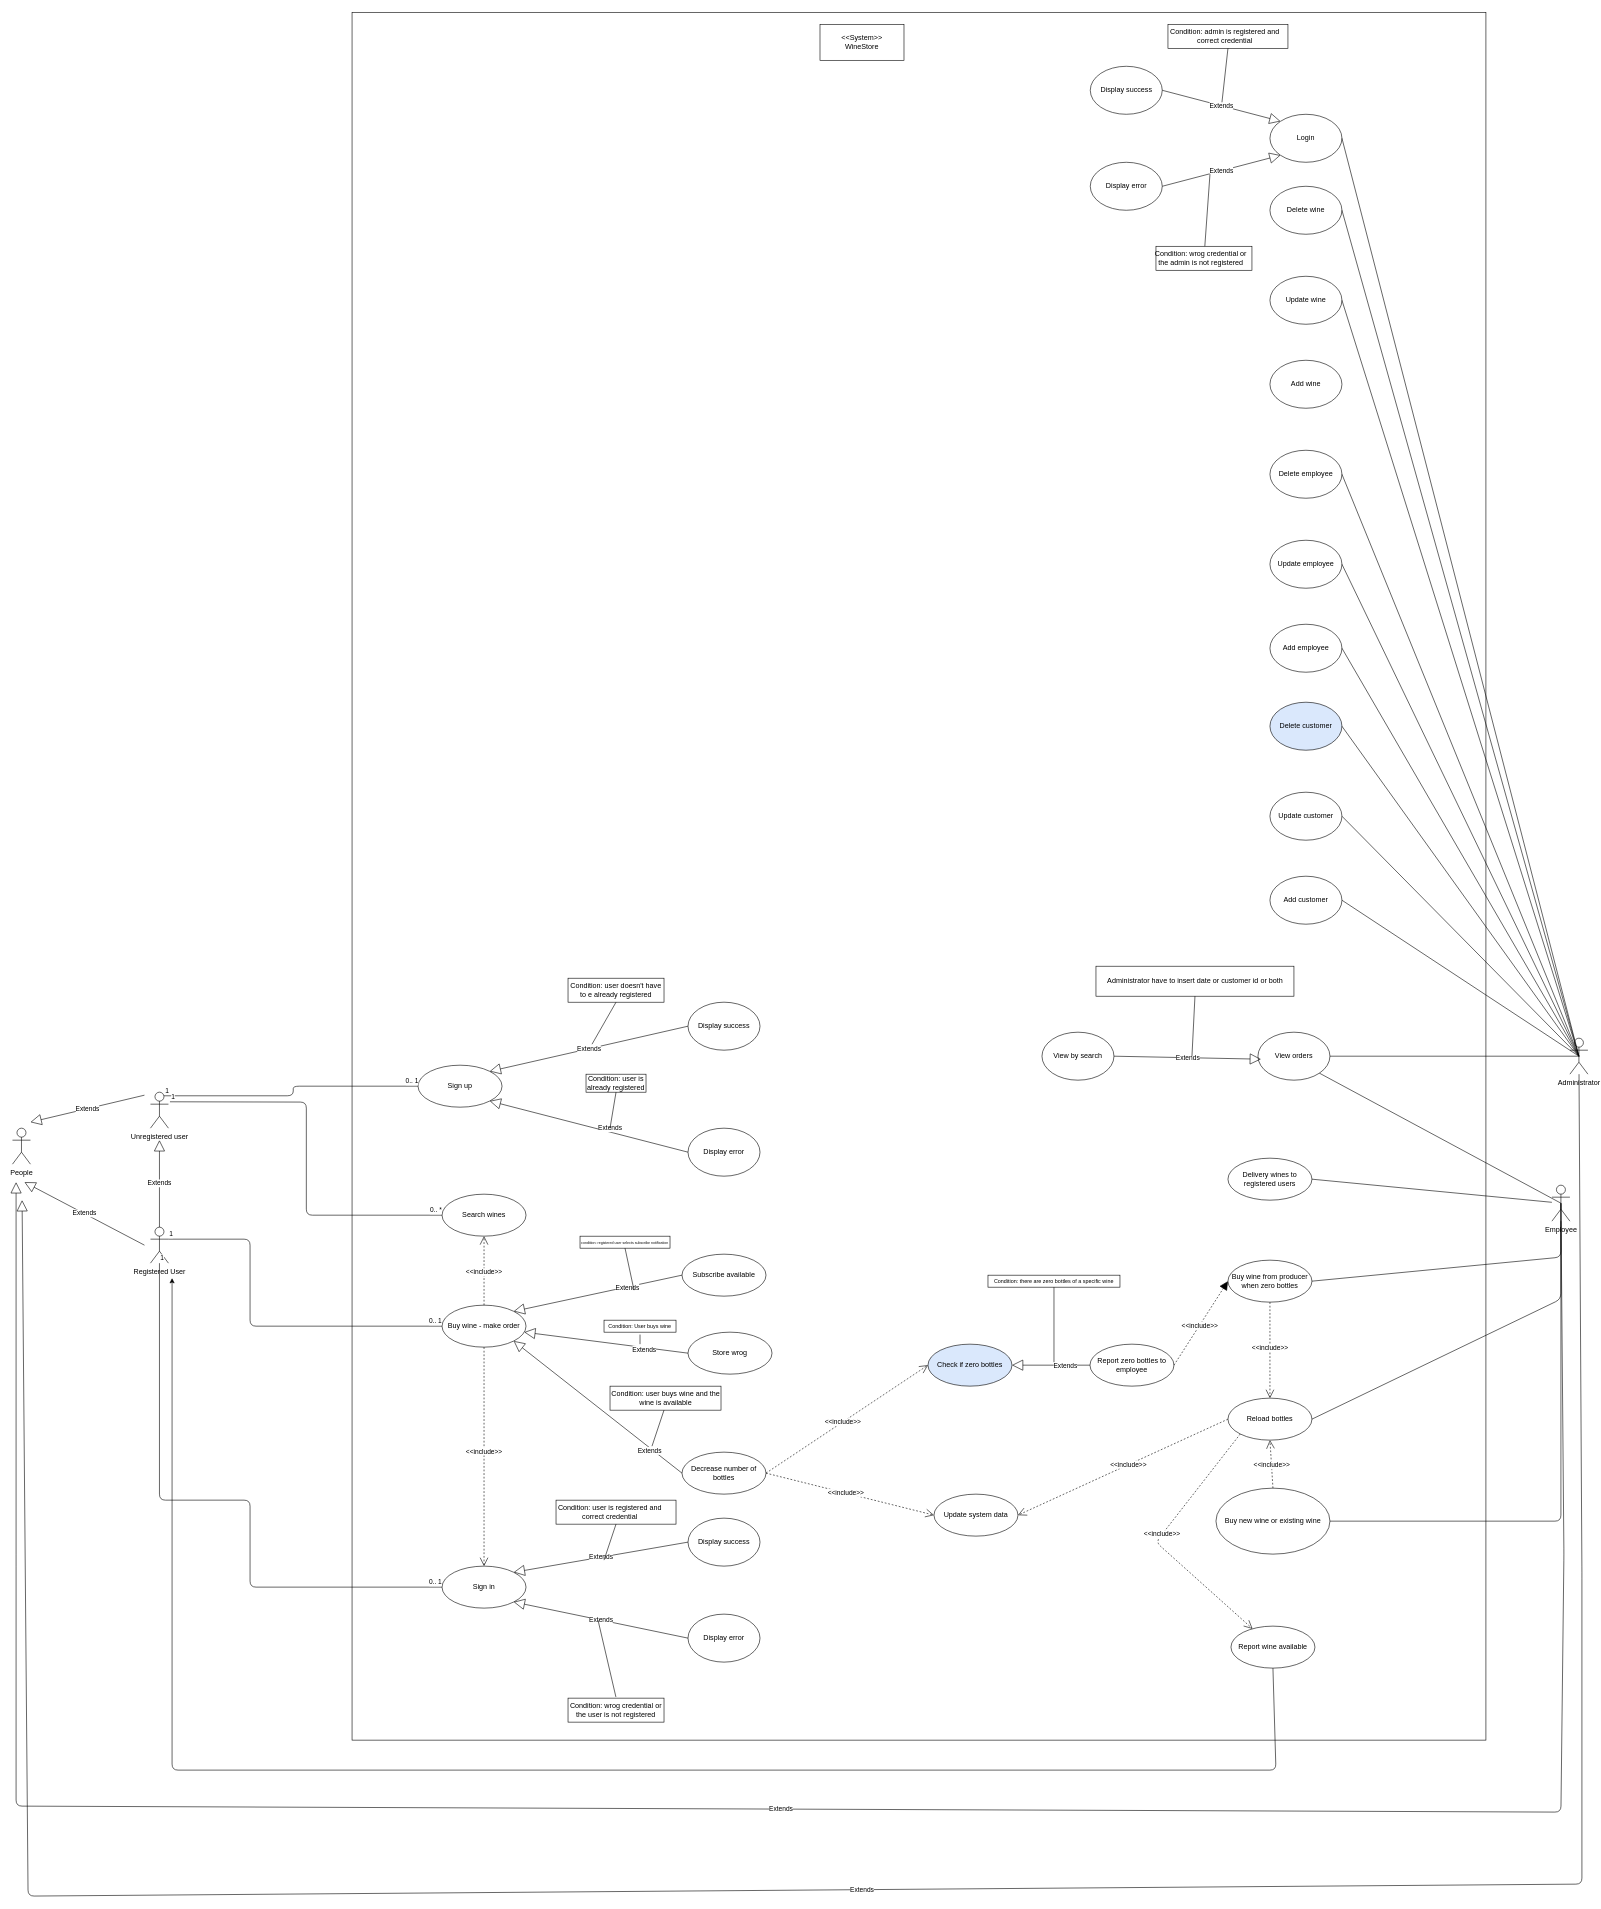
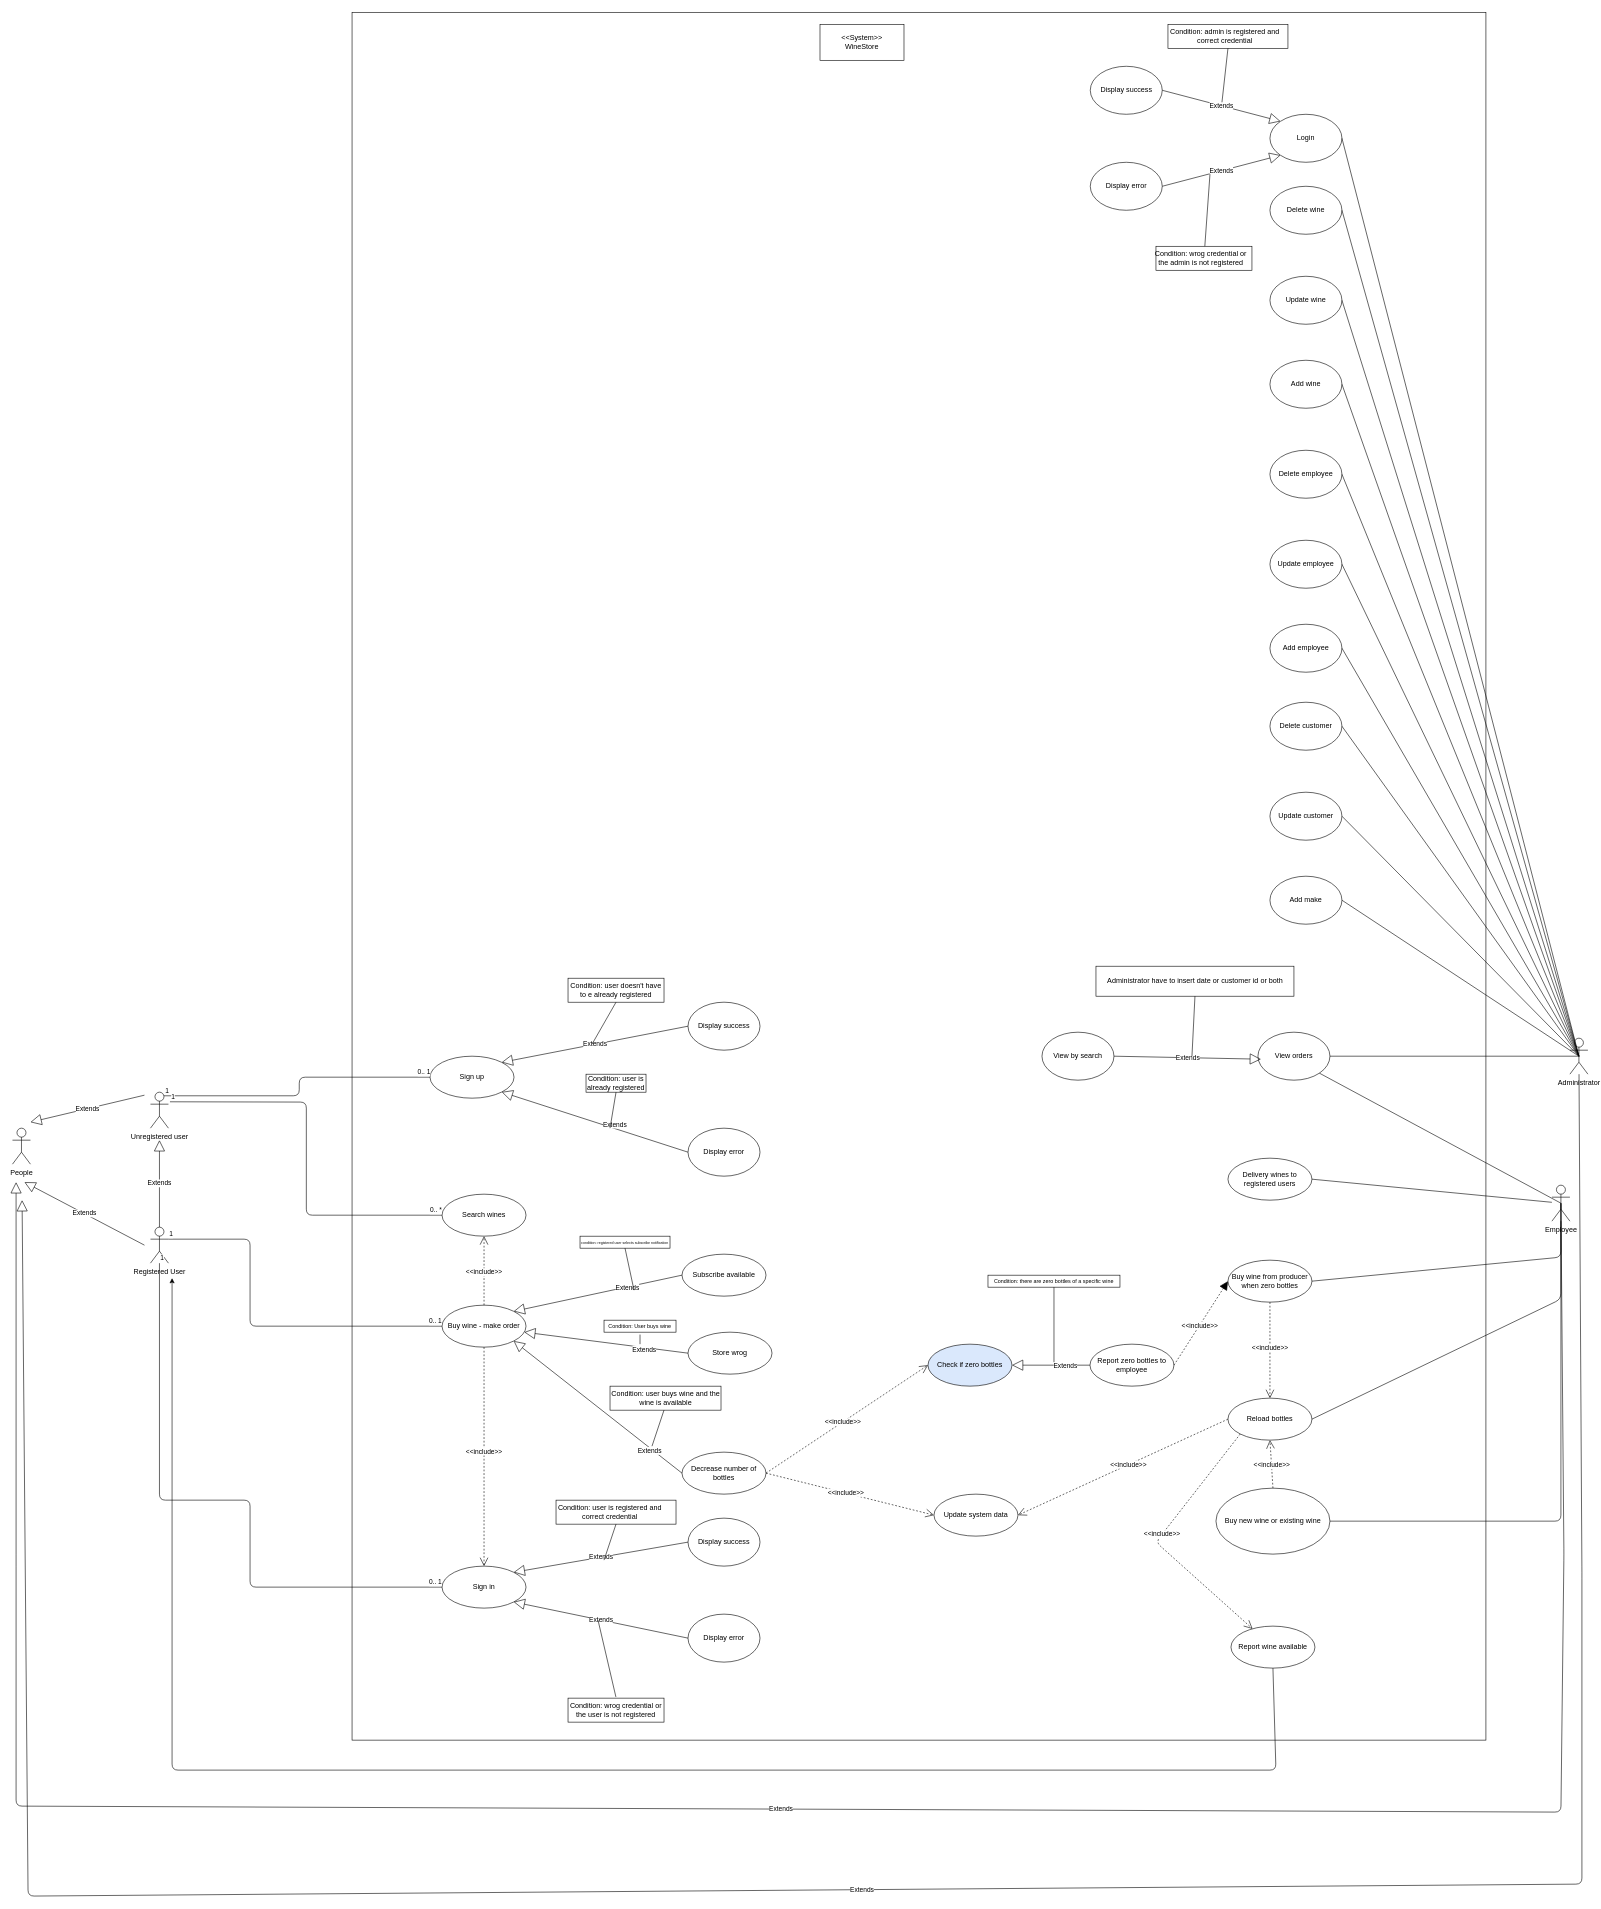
none -> (1451, 693)
(1306, 726) -> (1306, 726)
(1306, 900) -> (1306, 900)
(460, 1086) -> (472, 1077)
